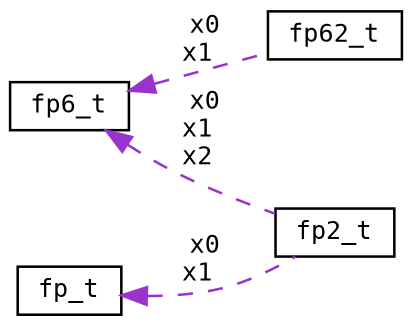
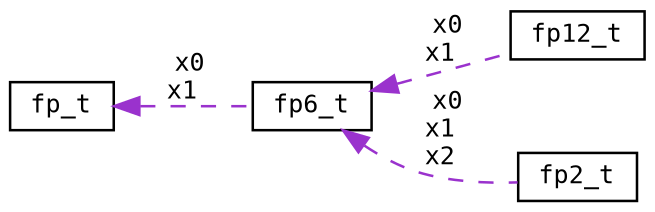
(335, 35) -> (578, 35)
(224, 288) -> (196, 106)
